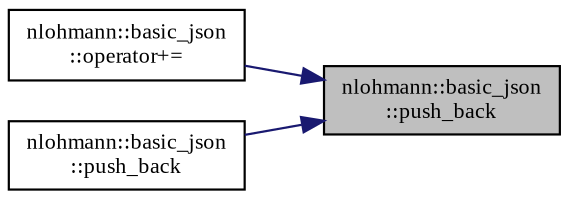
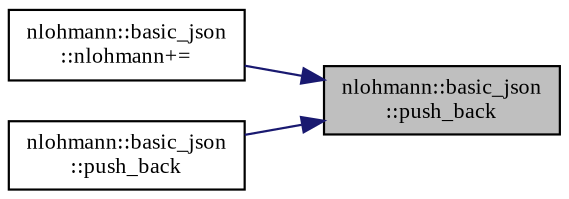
(127, 45) -> (127, 45)
